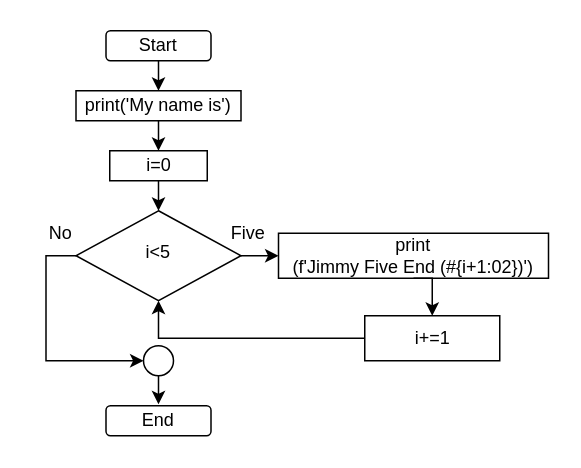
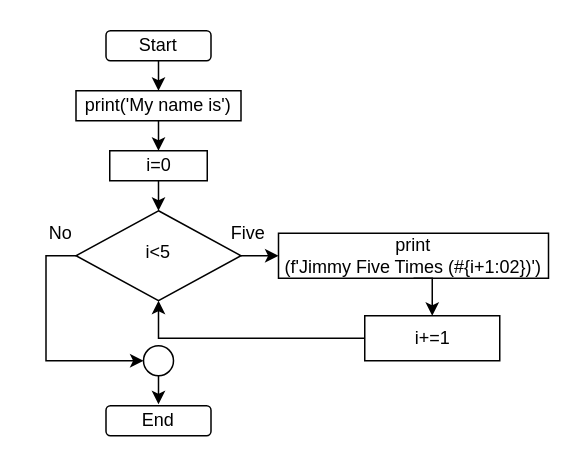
(413, 256) -> (413, 256)
